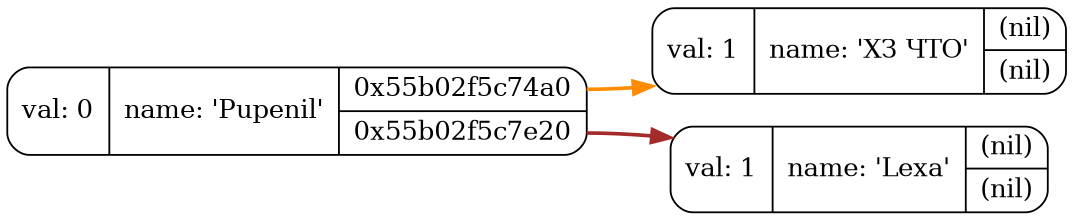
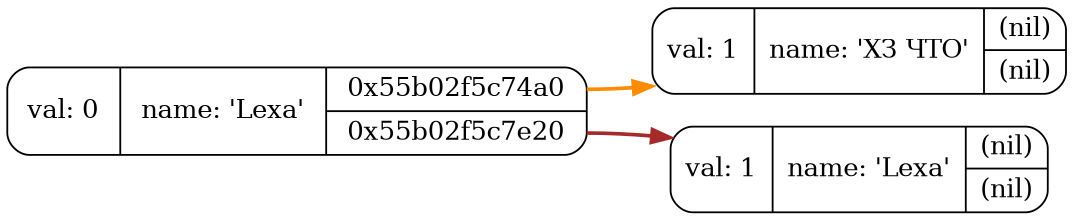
(224, 110) -> (223, 110)
